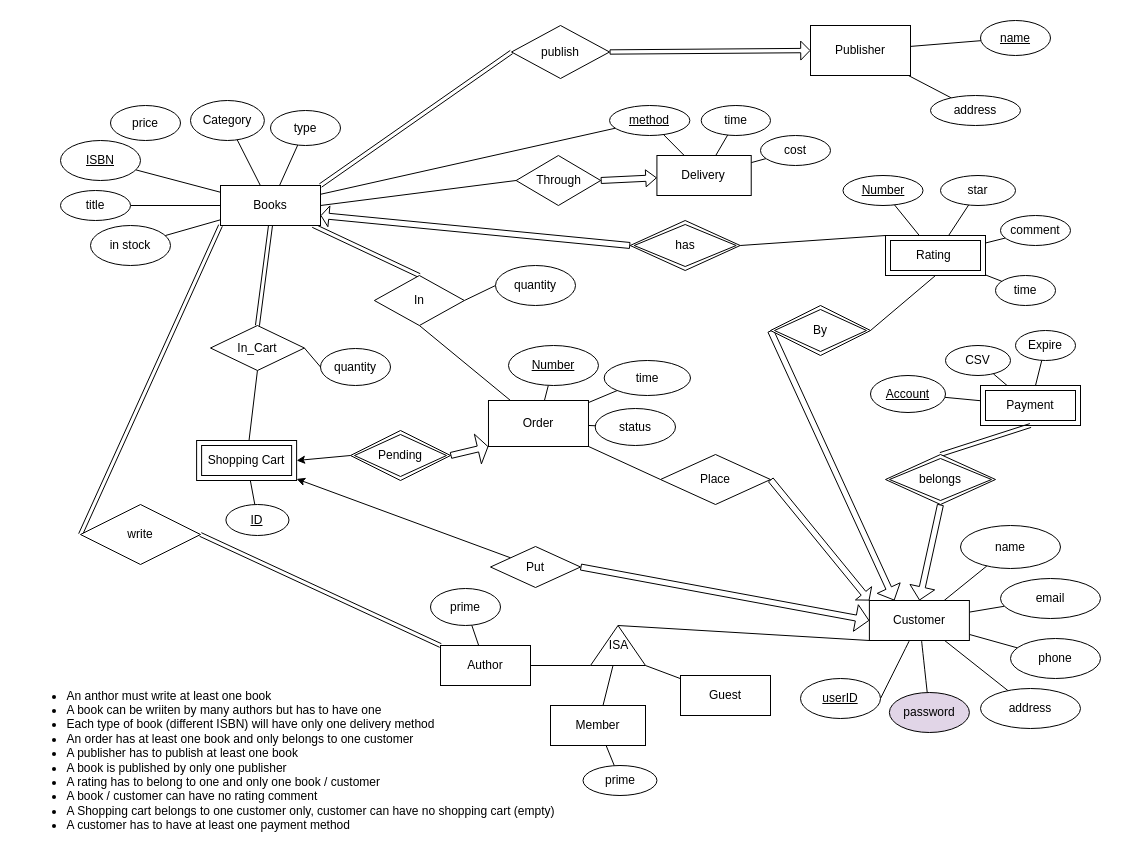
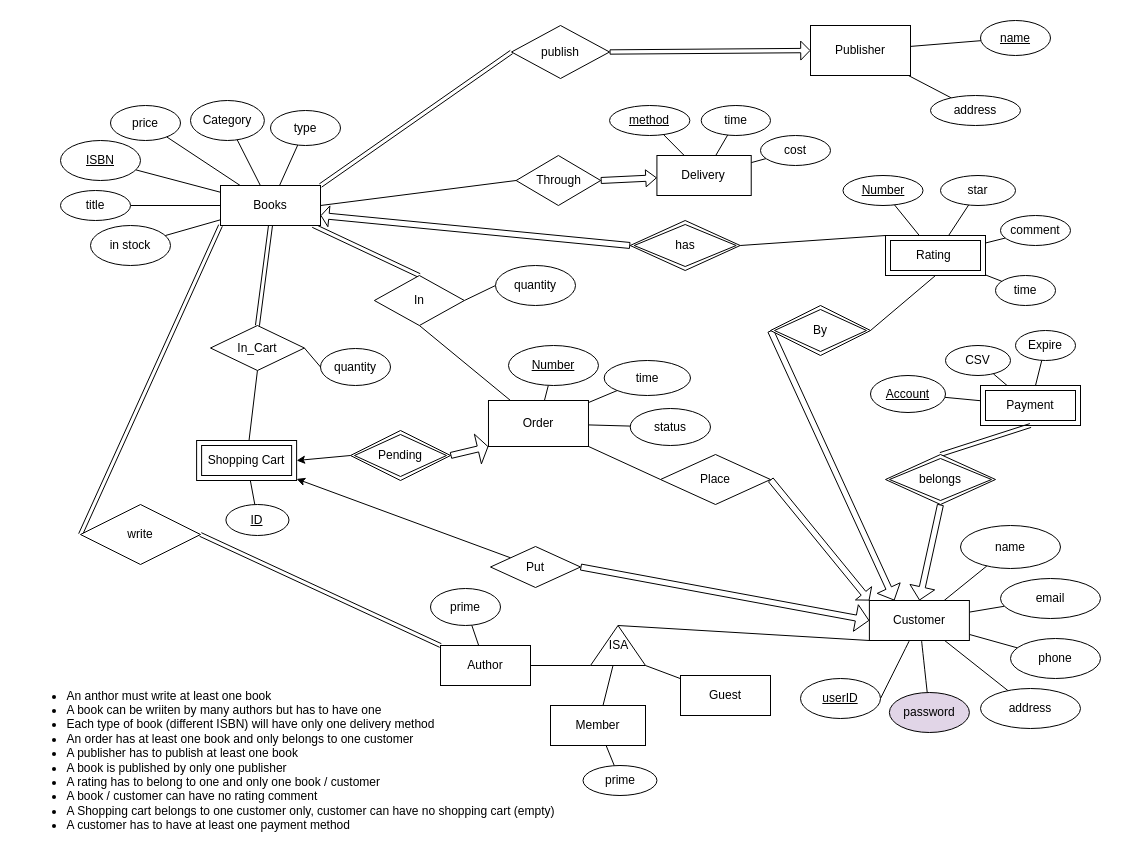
(468, 161) -> (203, 161)
(635, 427) -> (670, 427)
